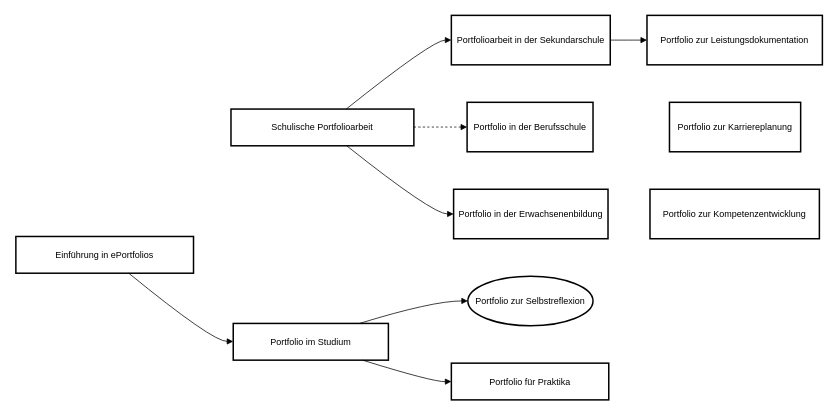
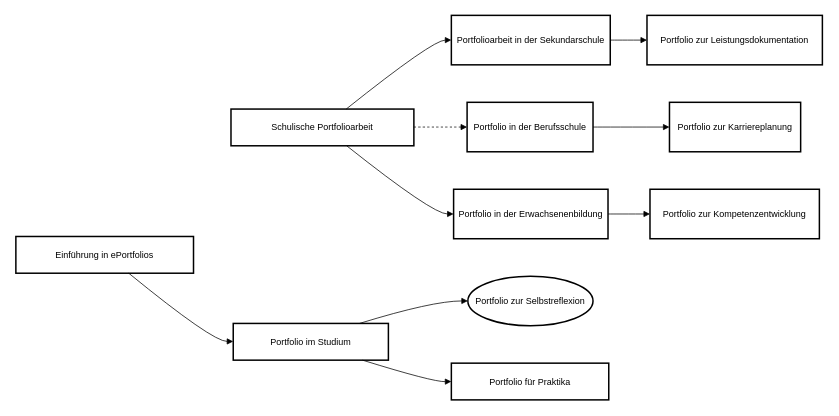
none -> (662, 127)
none -> (643, 214)
